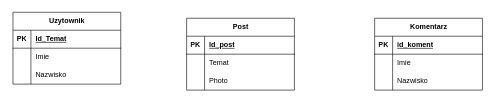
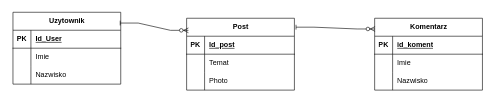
none -> (335, 28)
none -> (162, 29)
(51, 39) -> (49, 39)
